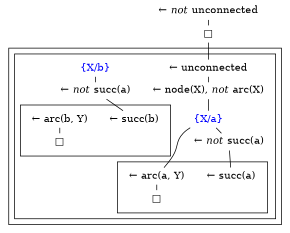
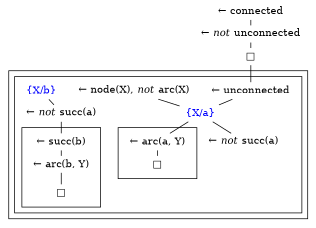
none -> (251, 11)
(209, 80) -> (226, 102)
none -> (61, 153)
(231, 176) -> none
